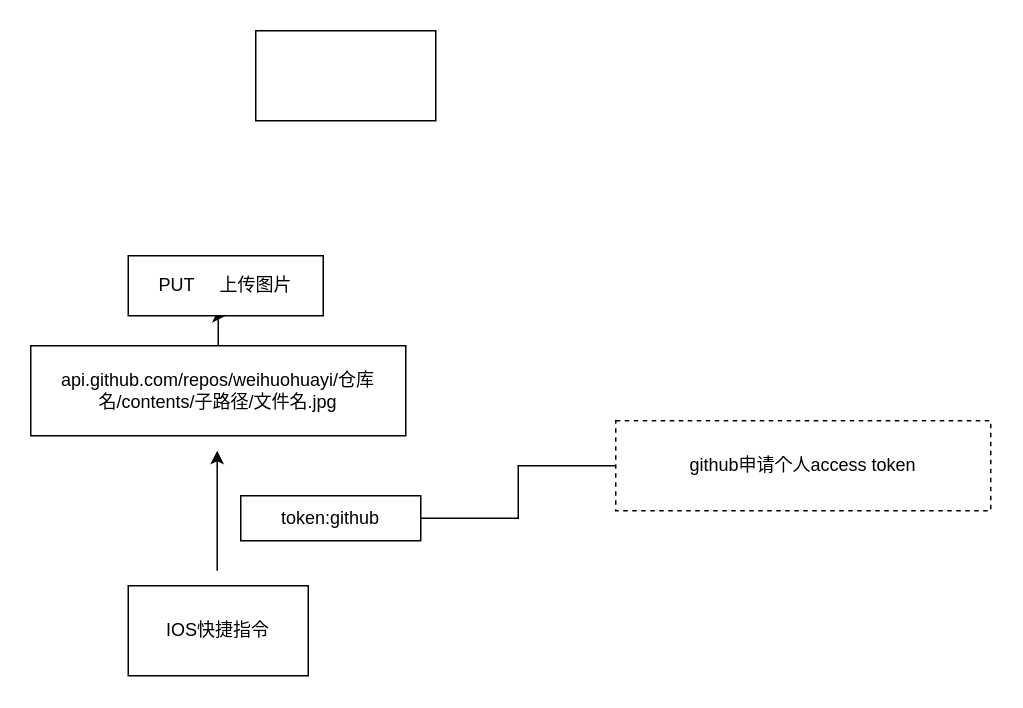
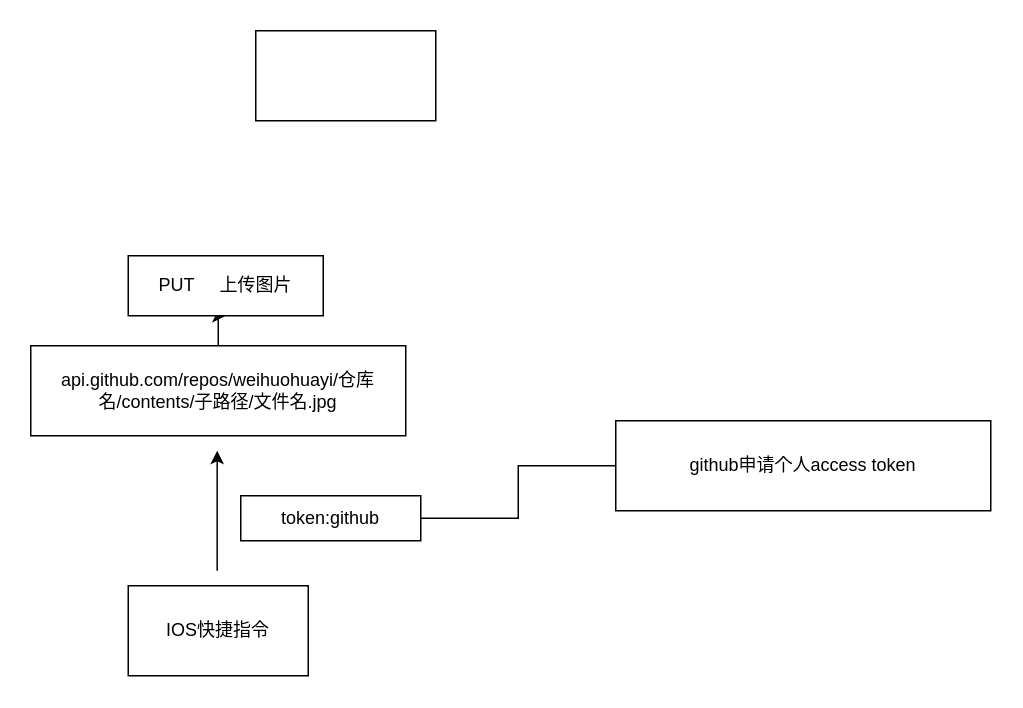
(803, 466) -> (803, 466)
